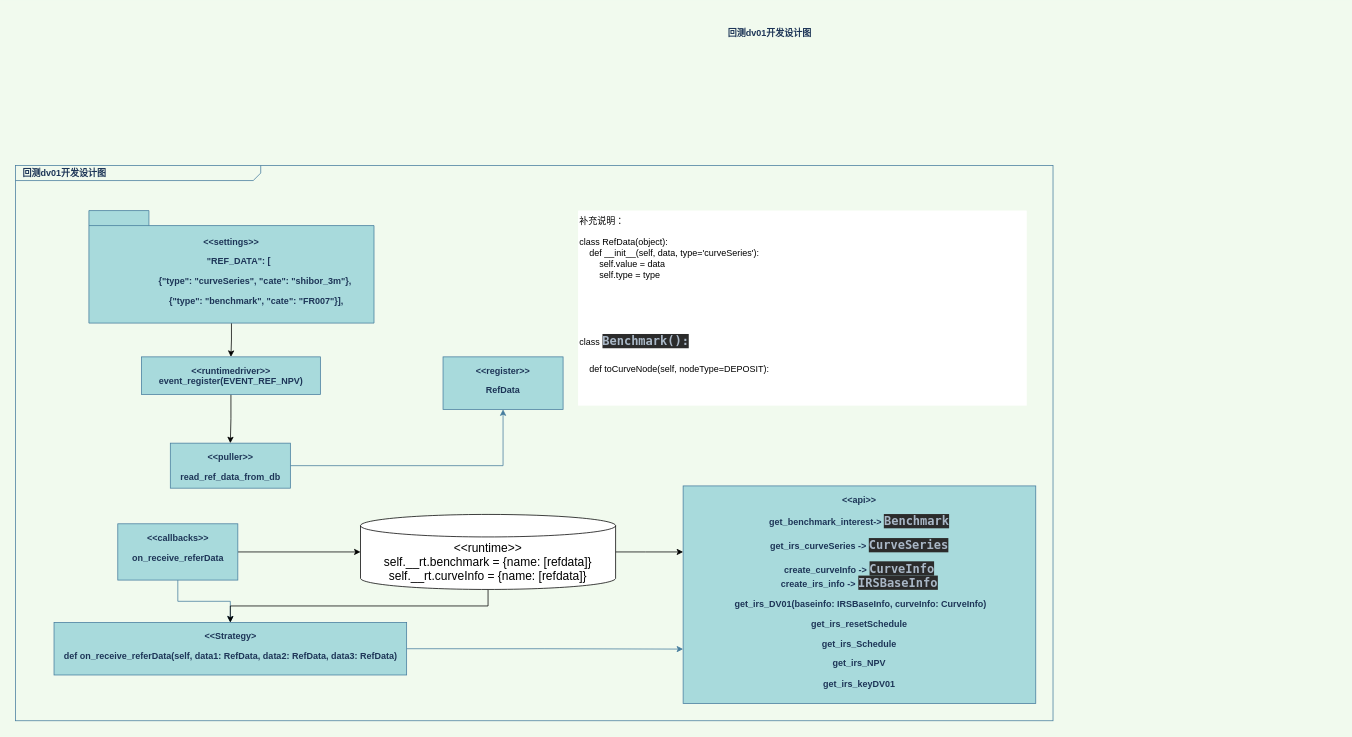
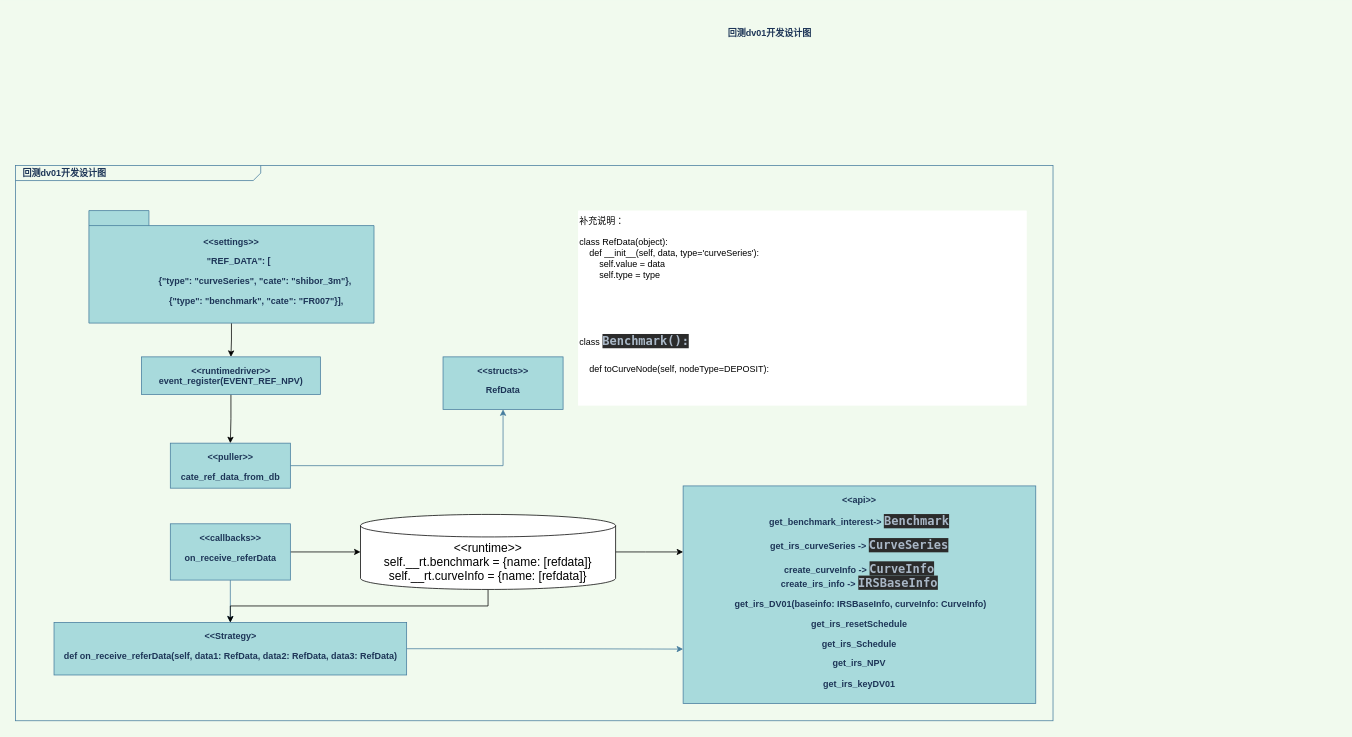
(503, 357) -> (503, 357)
(231, 443) -> (231, 443)
(178, 552) -> (230, 552)
